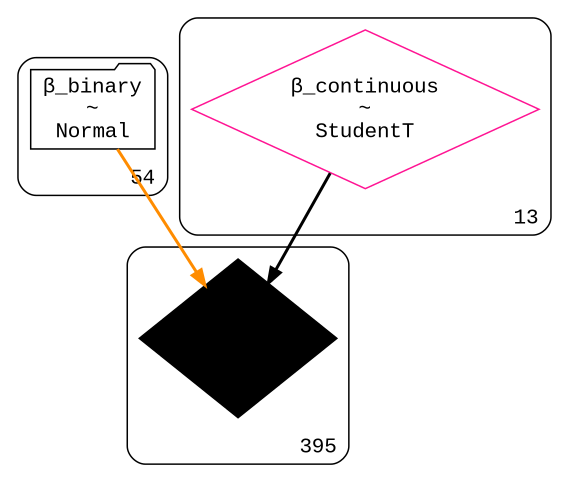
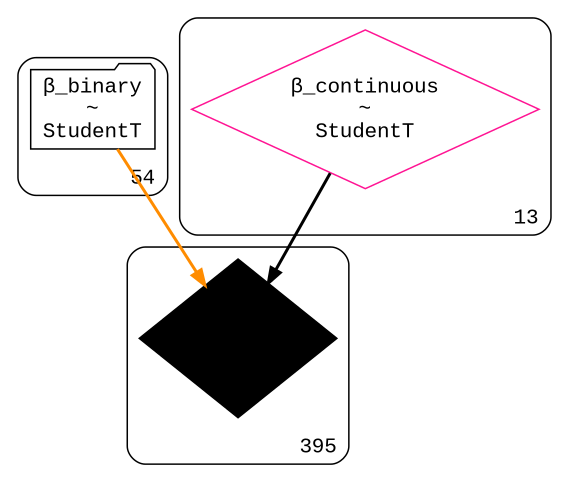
(93, 109) -> (93, 109)
